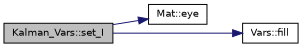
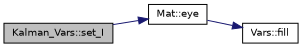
(173, 33) -> (220, 23)
